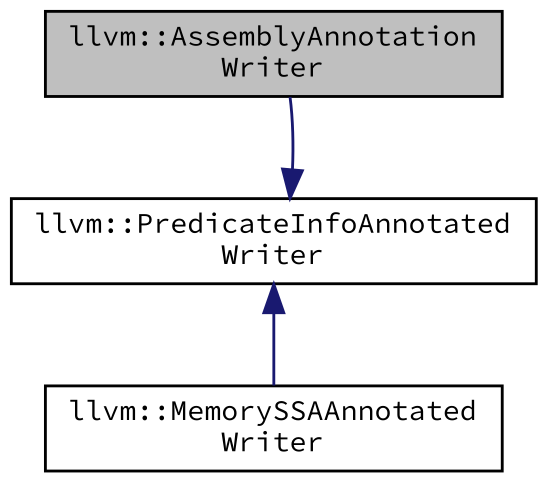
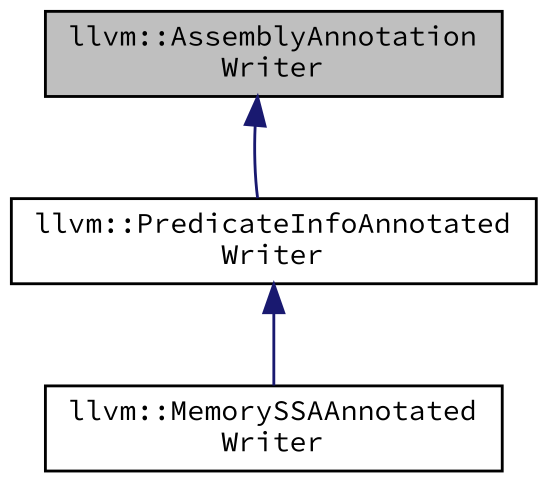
(293, 133) -> (255, 162)
